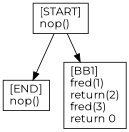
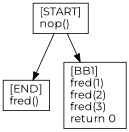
(26, 95) -> (26, 95)
(95, 95) -> (95, 95)
